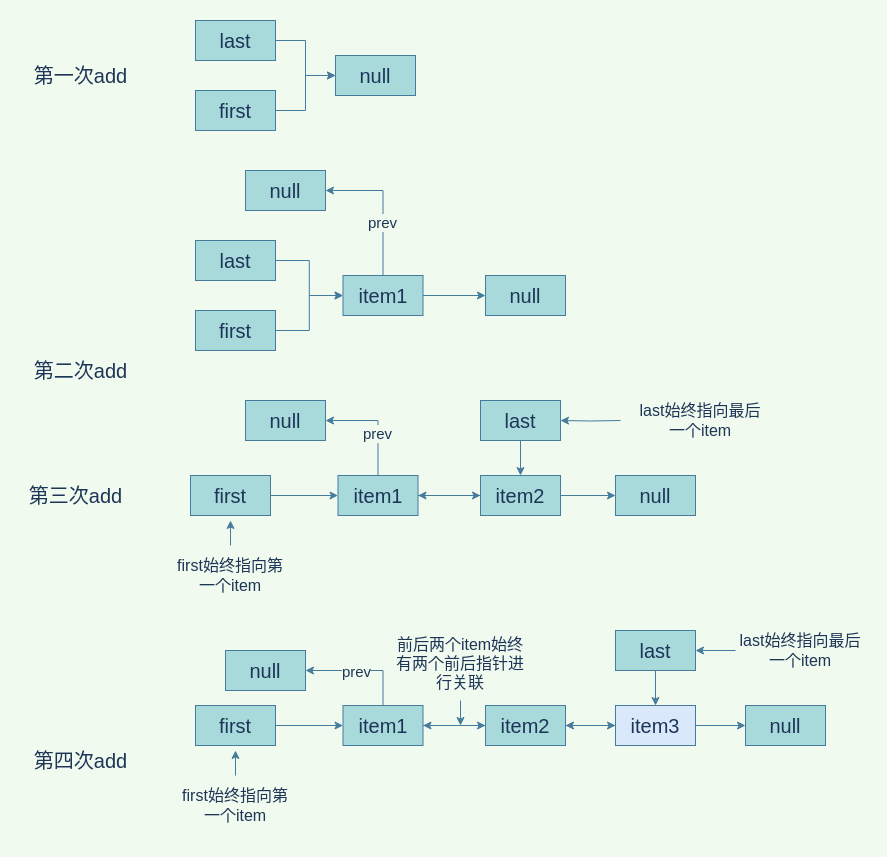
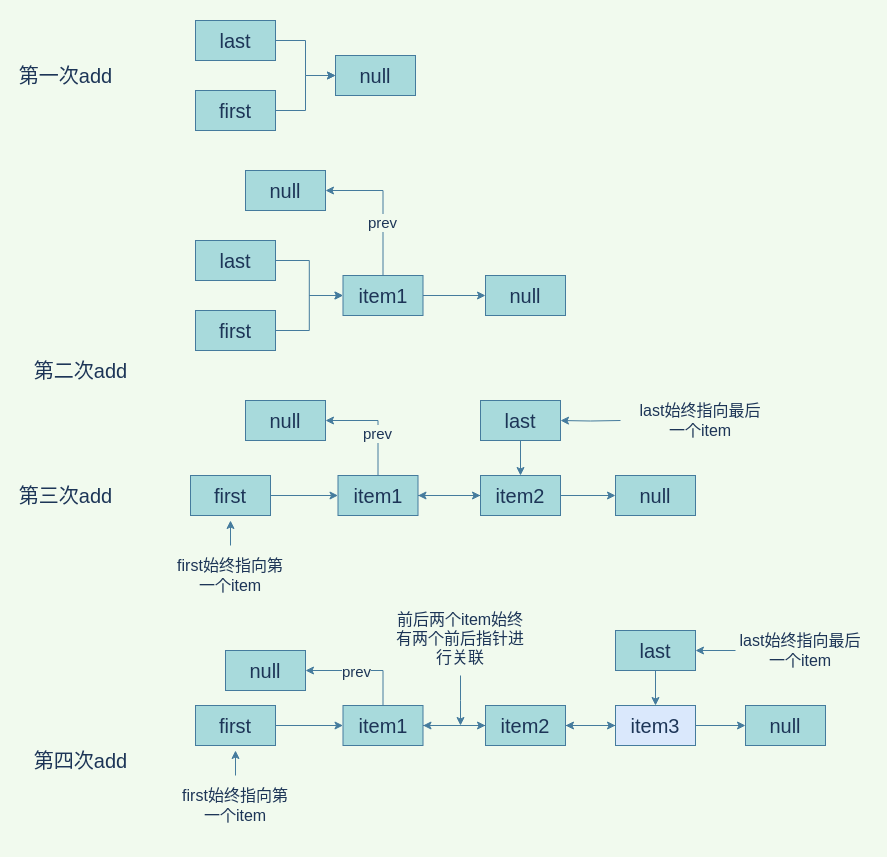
(81, 76) -> (66, 76)
(76, 496) -> (66, 496)
(461, 663) -> (461, 638)
